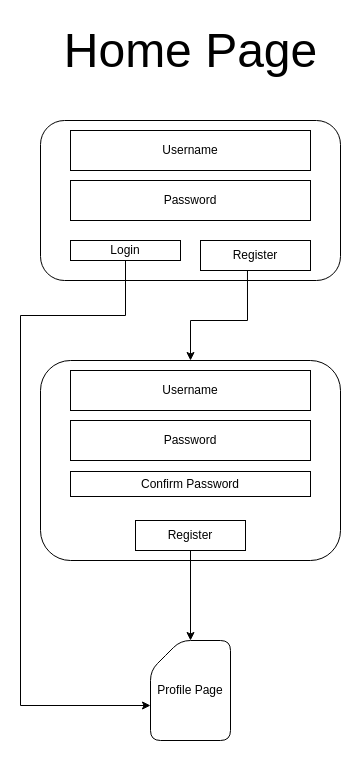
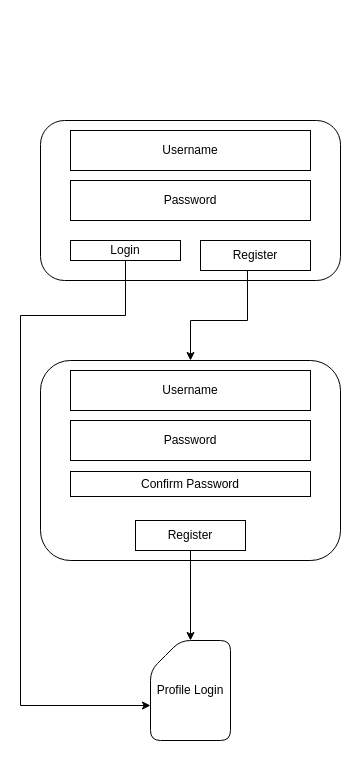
(191, 51) -> none
(191, 691) -> (191, 691)
